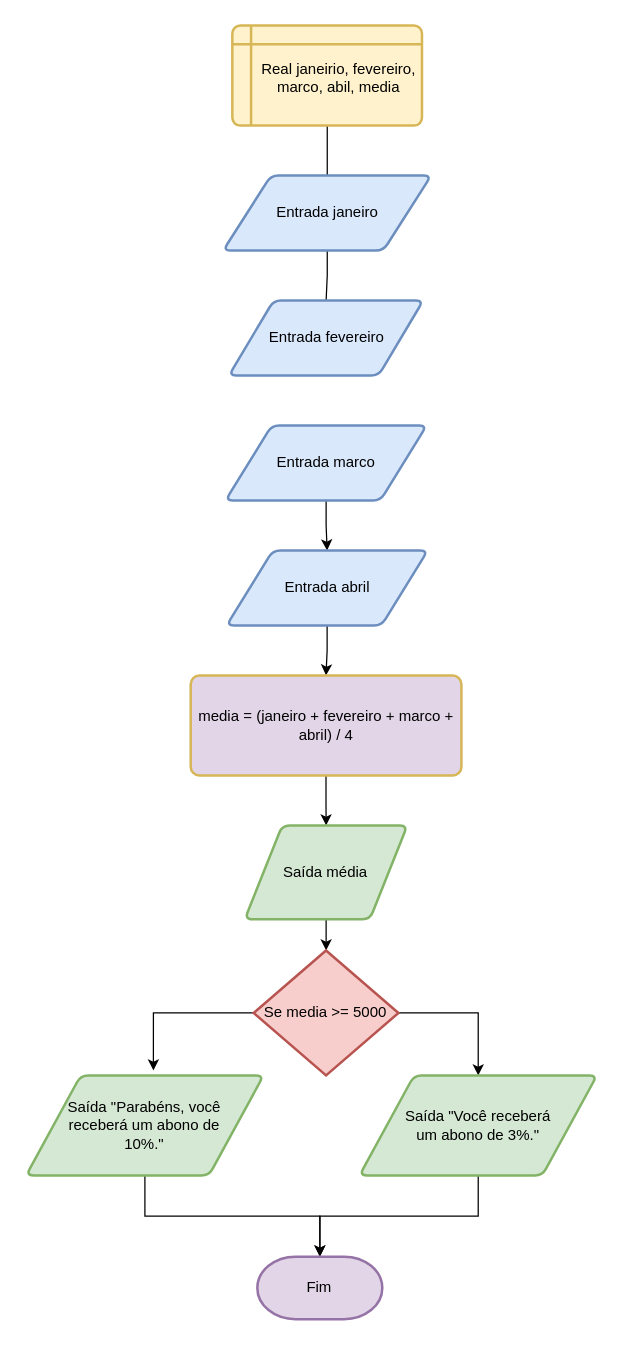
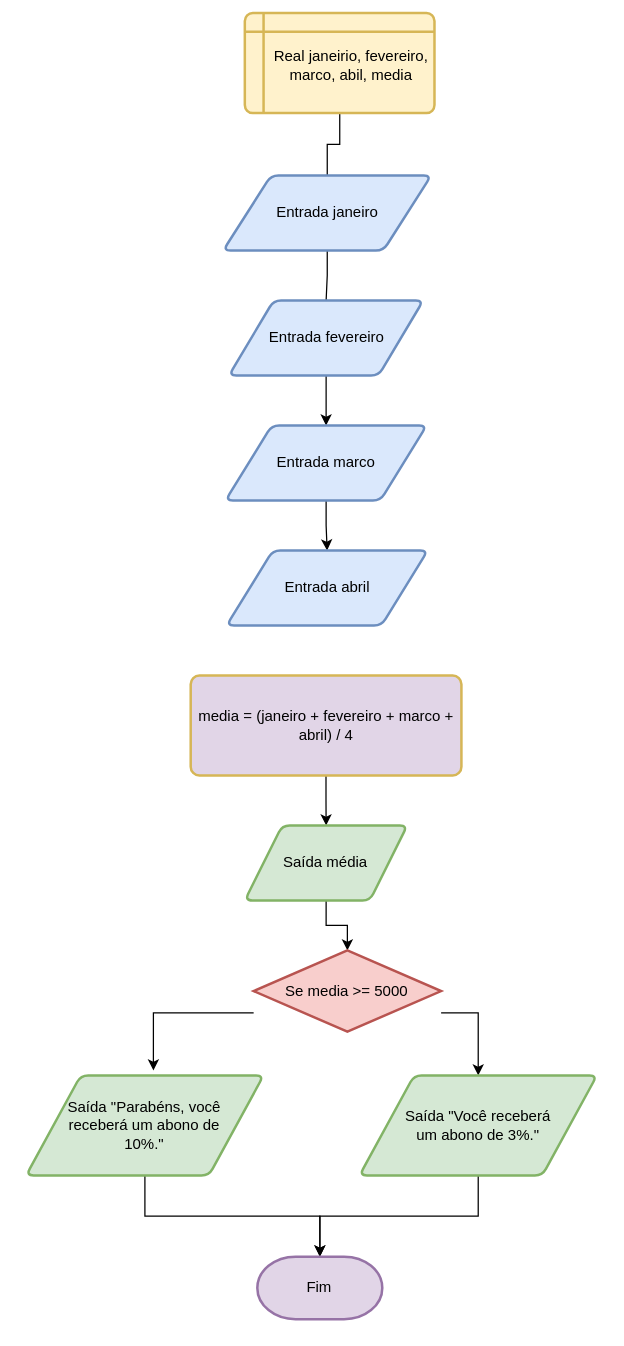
(327, 76) -> (340, 63)
none -> (326, 397)
(327, 647) -> none
(326, 873) -> (326, 863)
(326, 1013) -> (347, 991)
